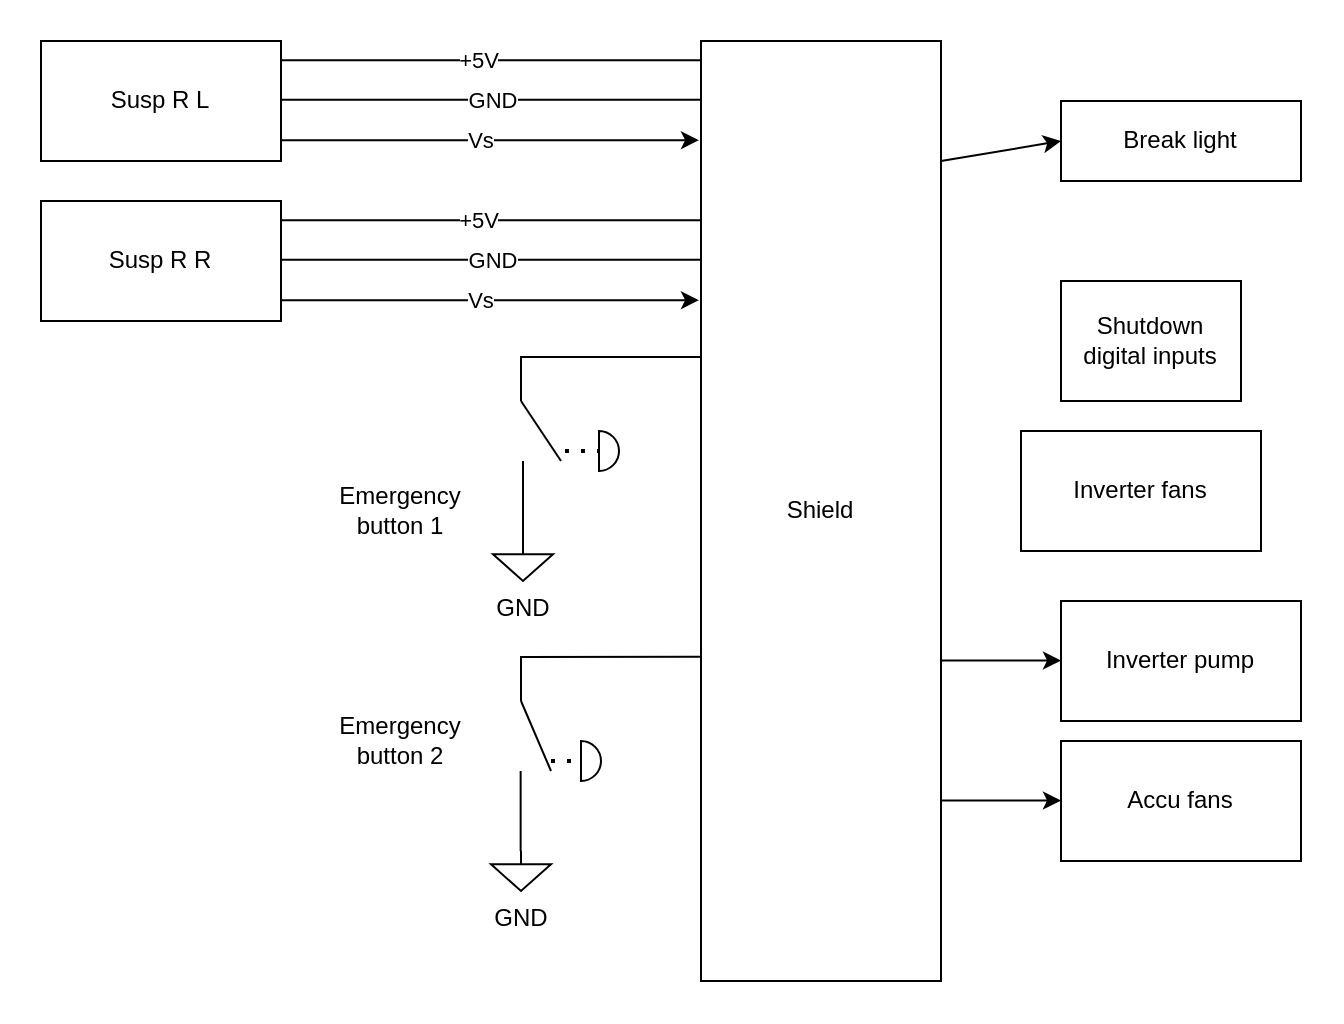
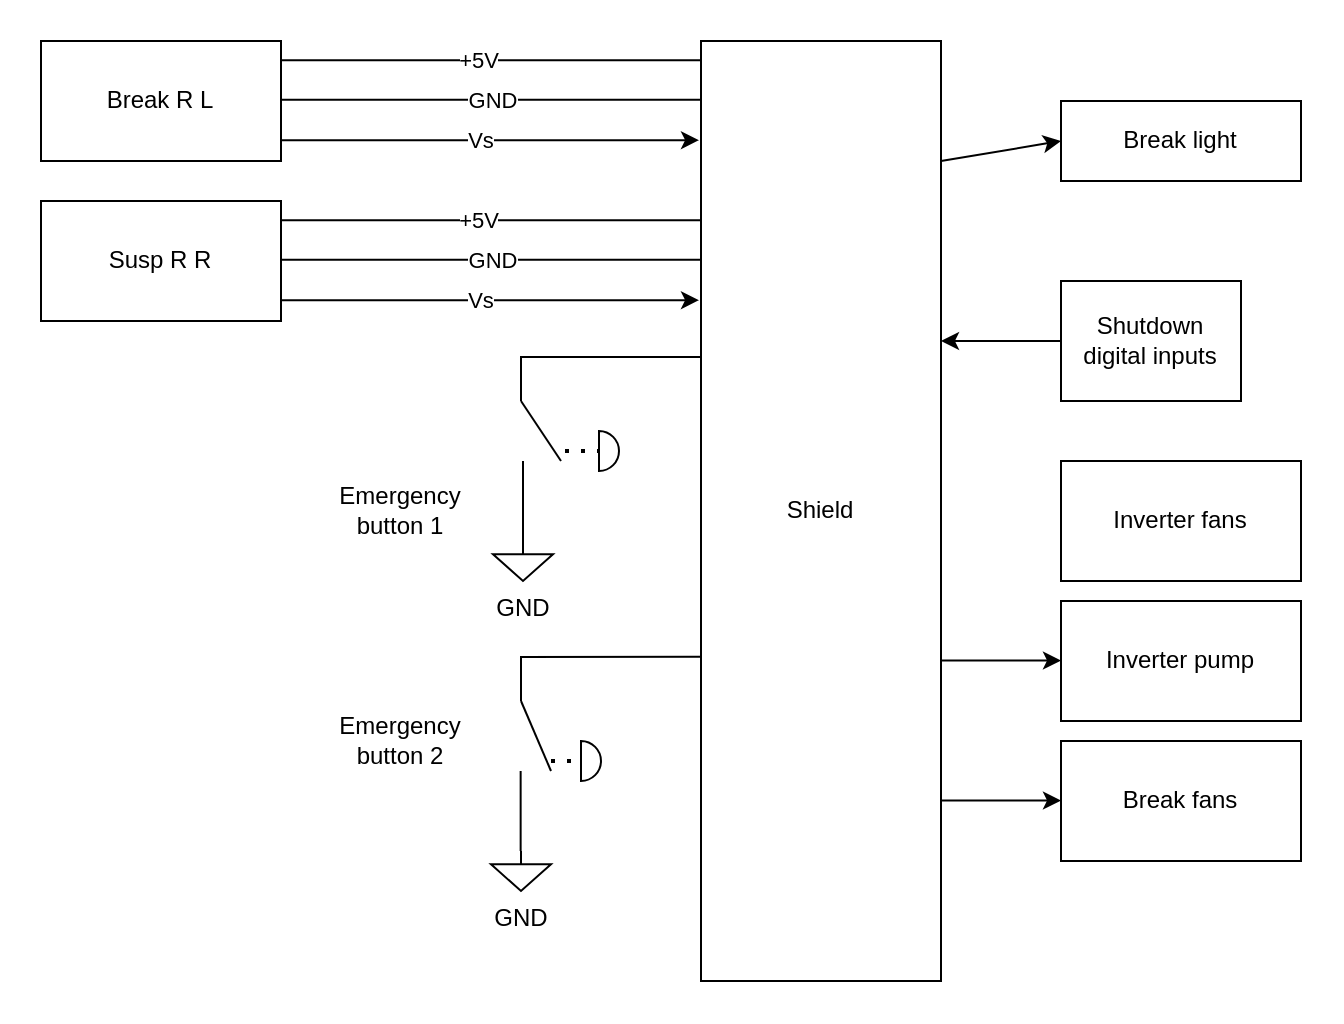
(161, 101) -> (161, 101)
none -> (1008, 341)
(1141, 491) -> (1181, 521)
(1181, 801) -> (1181, 801)
